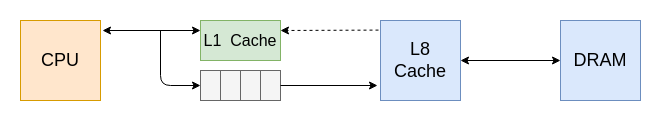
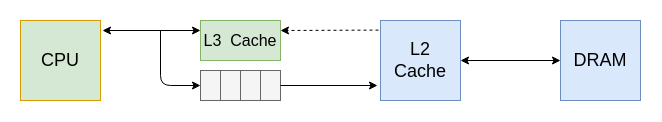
(241, 41) -> (241, 41)
(61, 61) -> (61, 61)
(421, 61) -> (421, 61)
